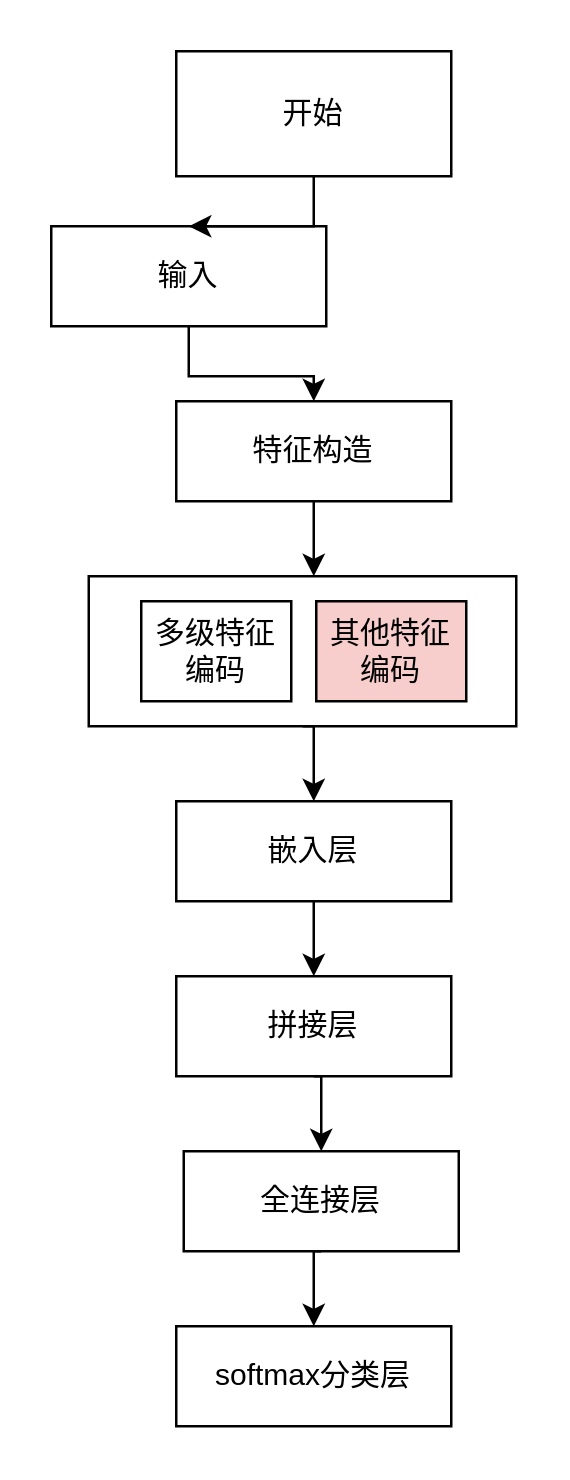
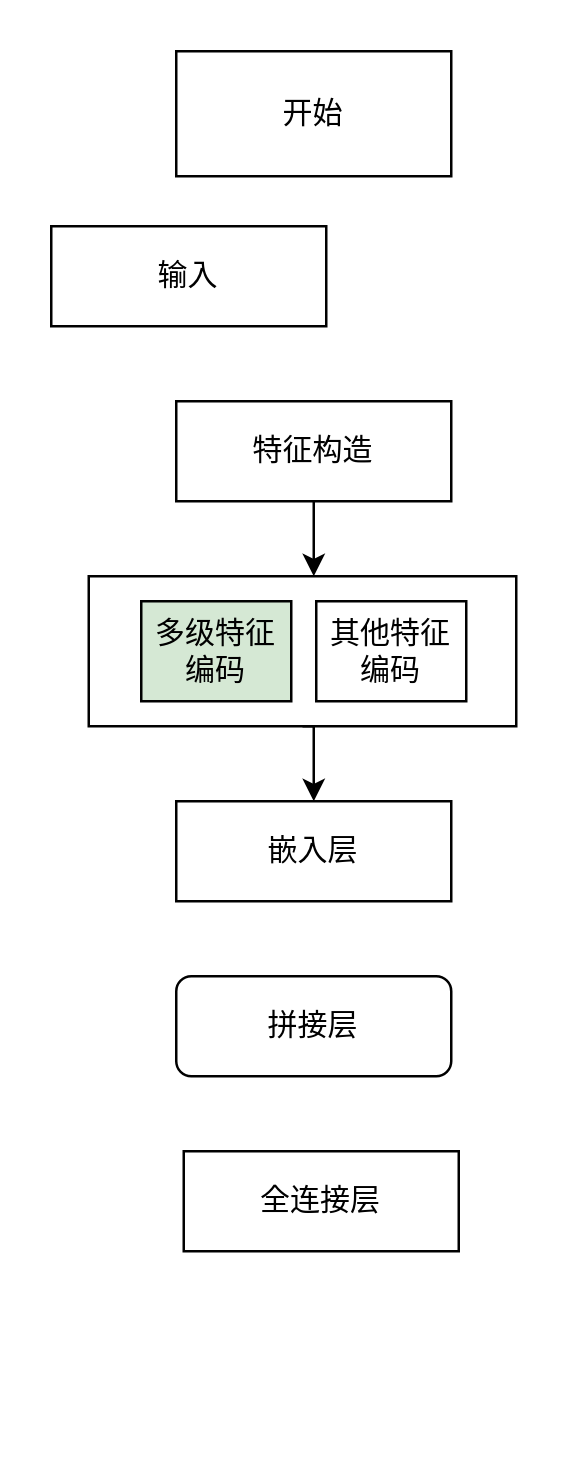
(314, 203) -> none
(231, 376) -> none
(216, 651) -> (216, 651)
(391, 651) -> (391, 651)
(314, 947) -> none
(314, 1026) -> (314, 1026)
(321, 1104) -> none
(314, 1279) -> none
(314, 1376) -> none
